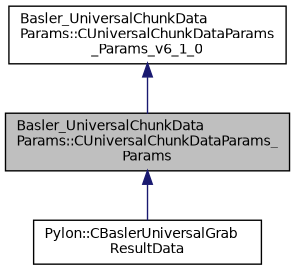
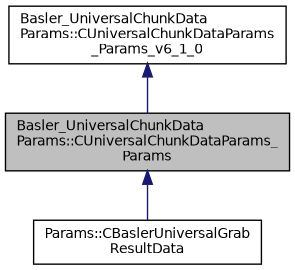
(148, 242) -> (148, 242)
